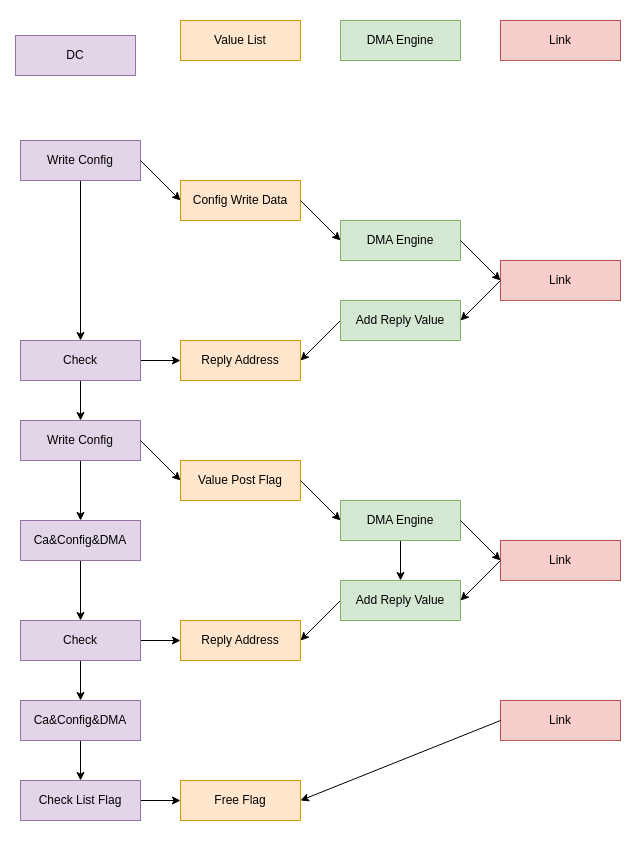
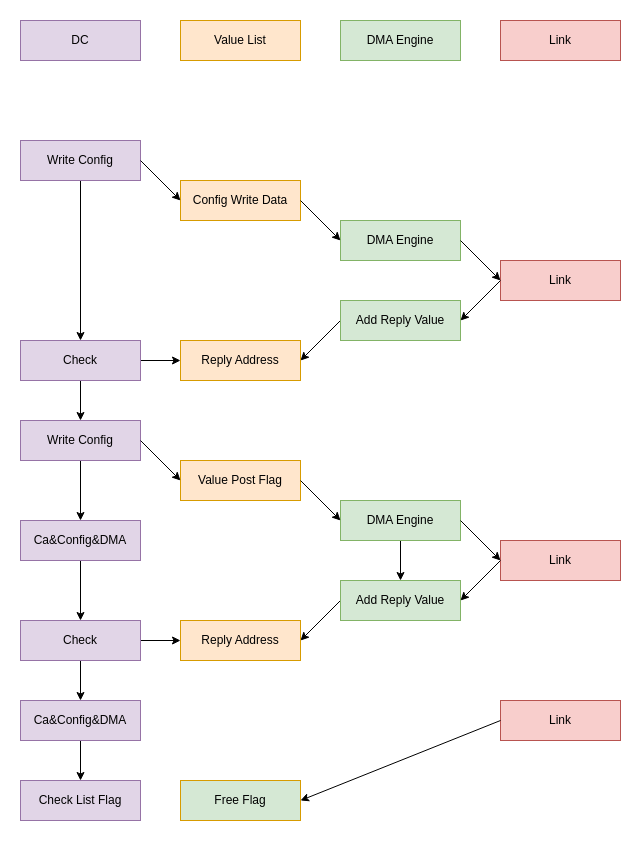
(76, 56) -> (81, 41)
(157, 801) -> none
(241, 801) -> (241, 801)
